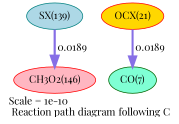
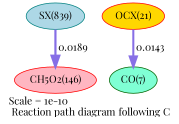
(55, 16) -> (55, 16)
(149, 48) -> (149, 48)
(55, 80) -> (55, 80)
